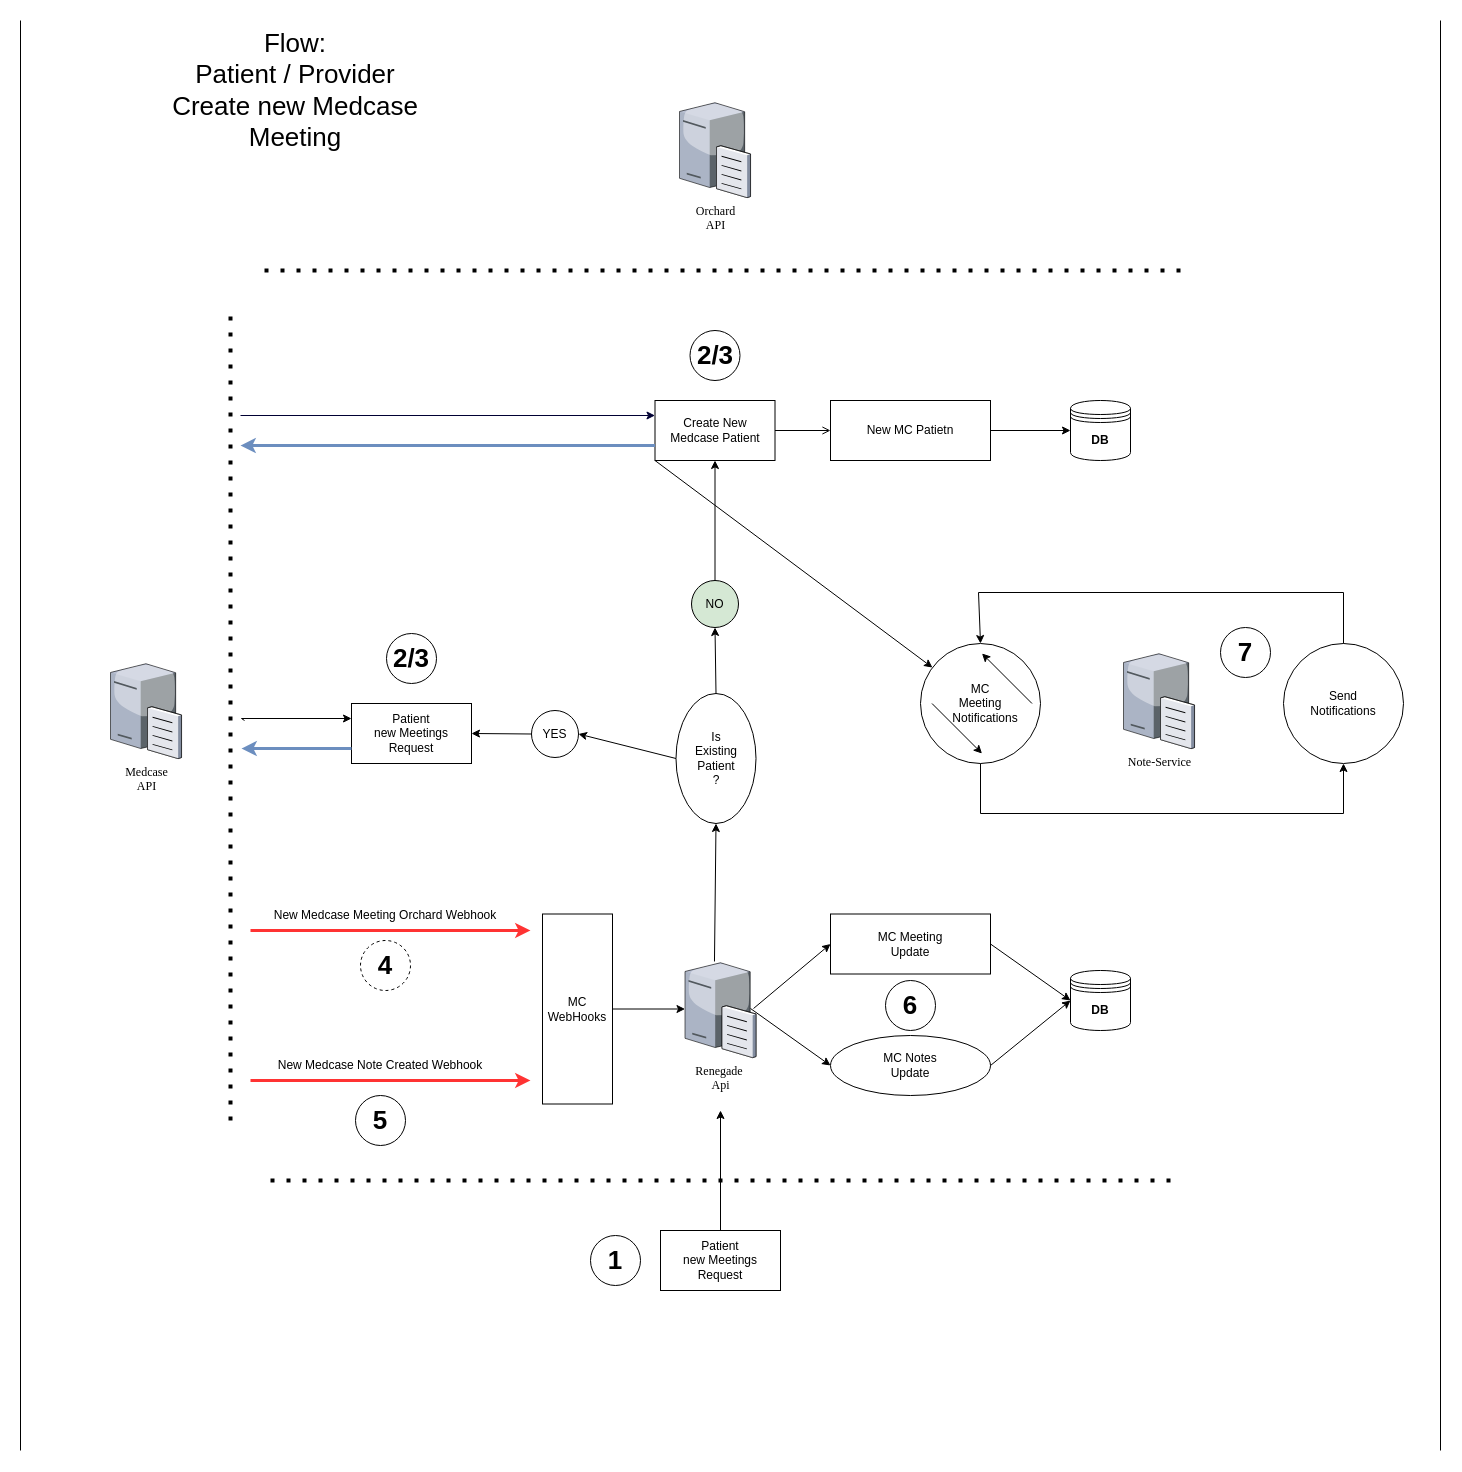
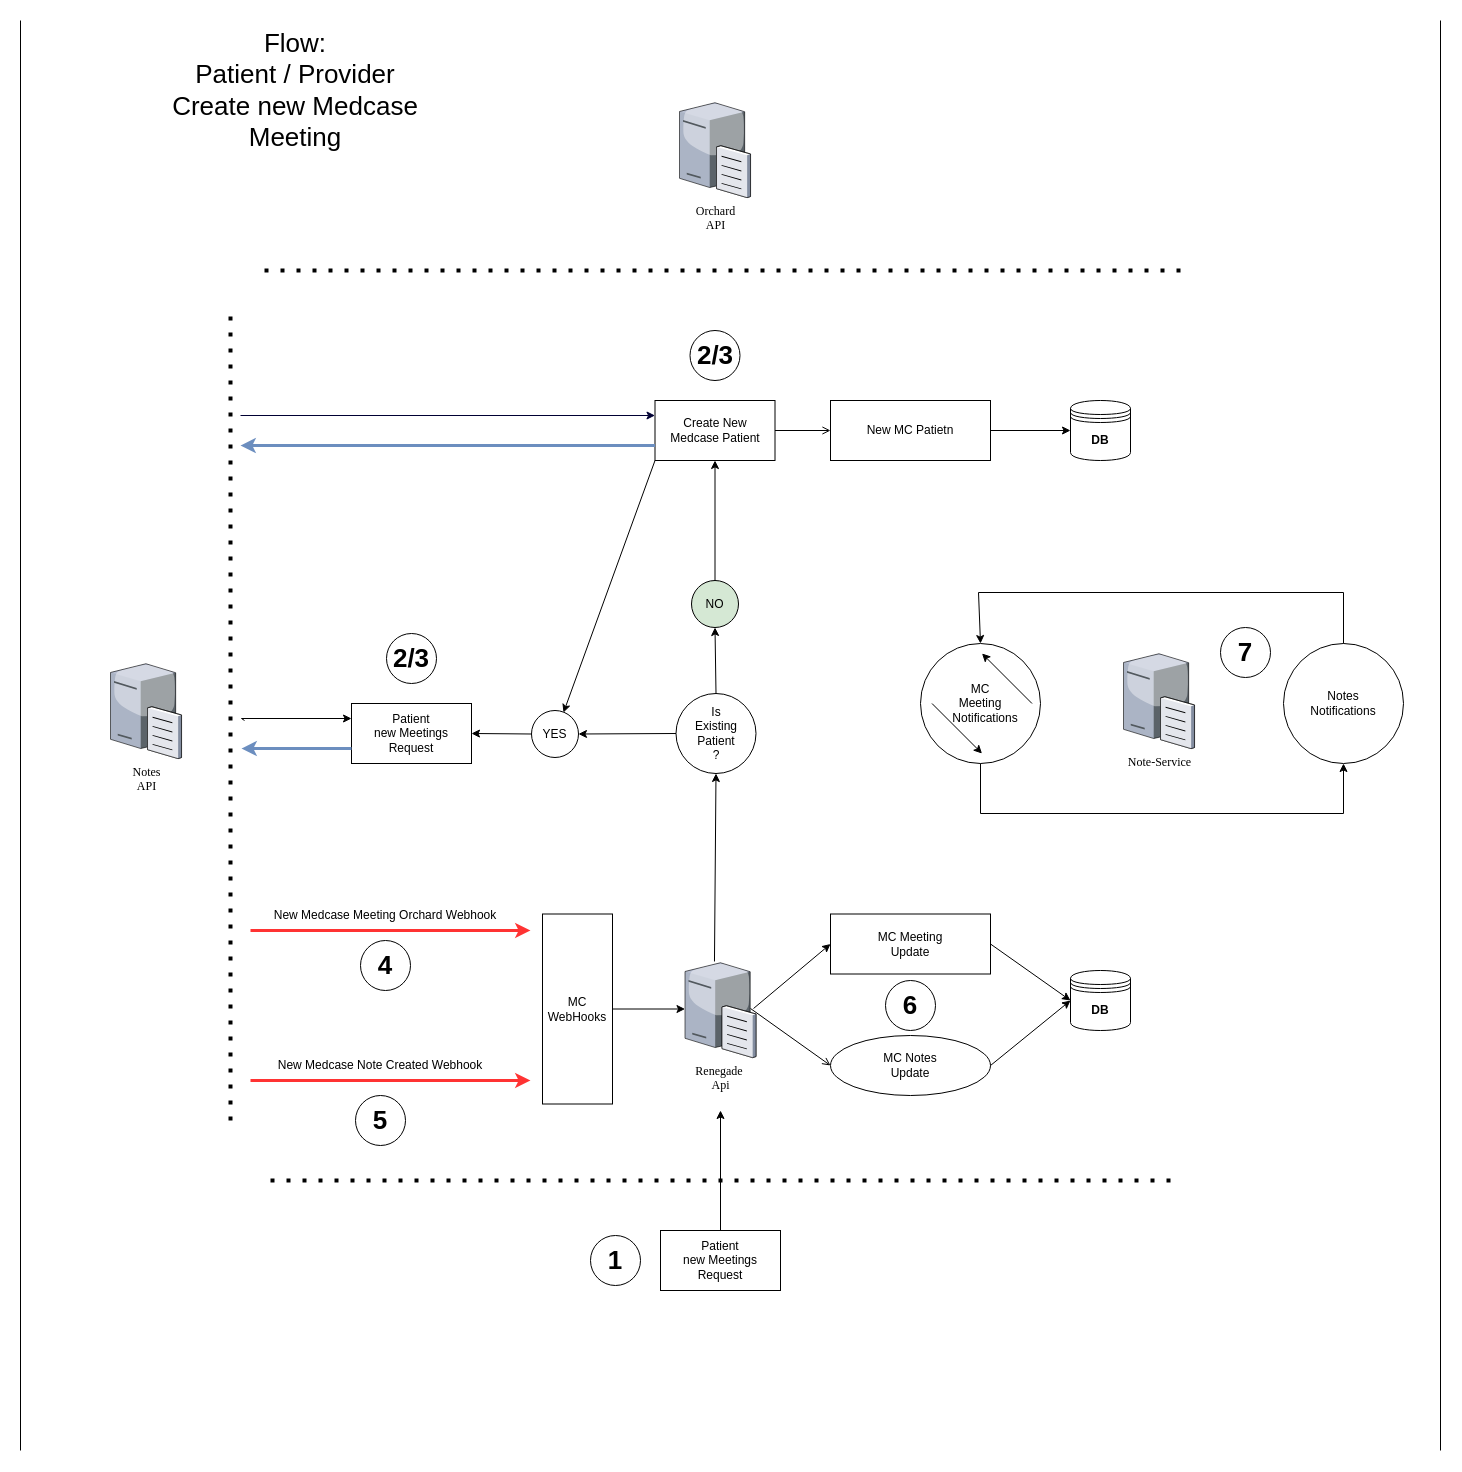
(791, 562) -> (611, 583)
(1344, 704) -> (1344, 704)
(716, 759) -> (716, 734)
(147, 780) -> (147, 780)
(386, 966) -> (386, 966)
(824, 1061) -> (825, 1062)
